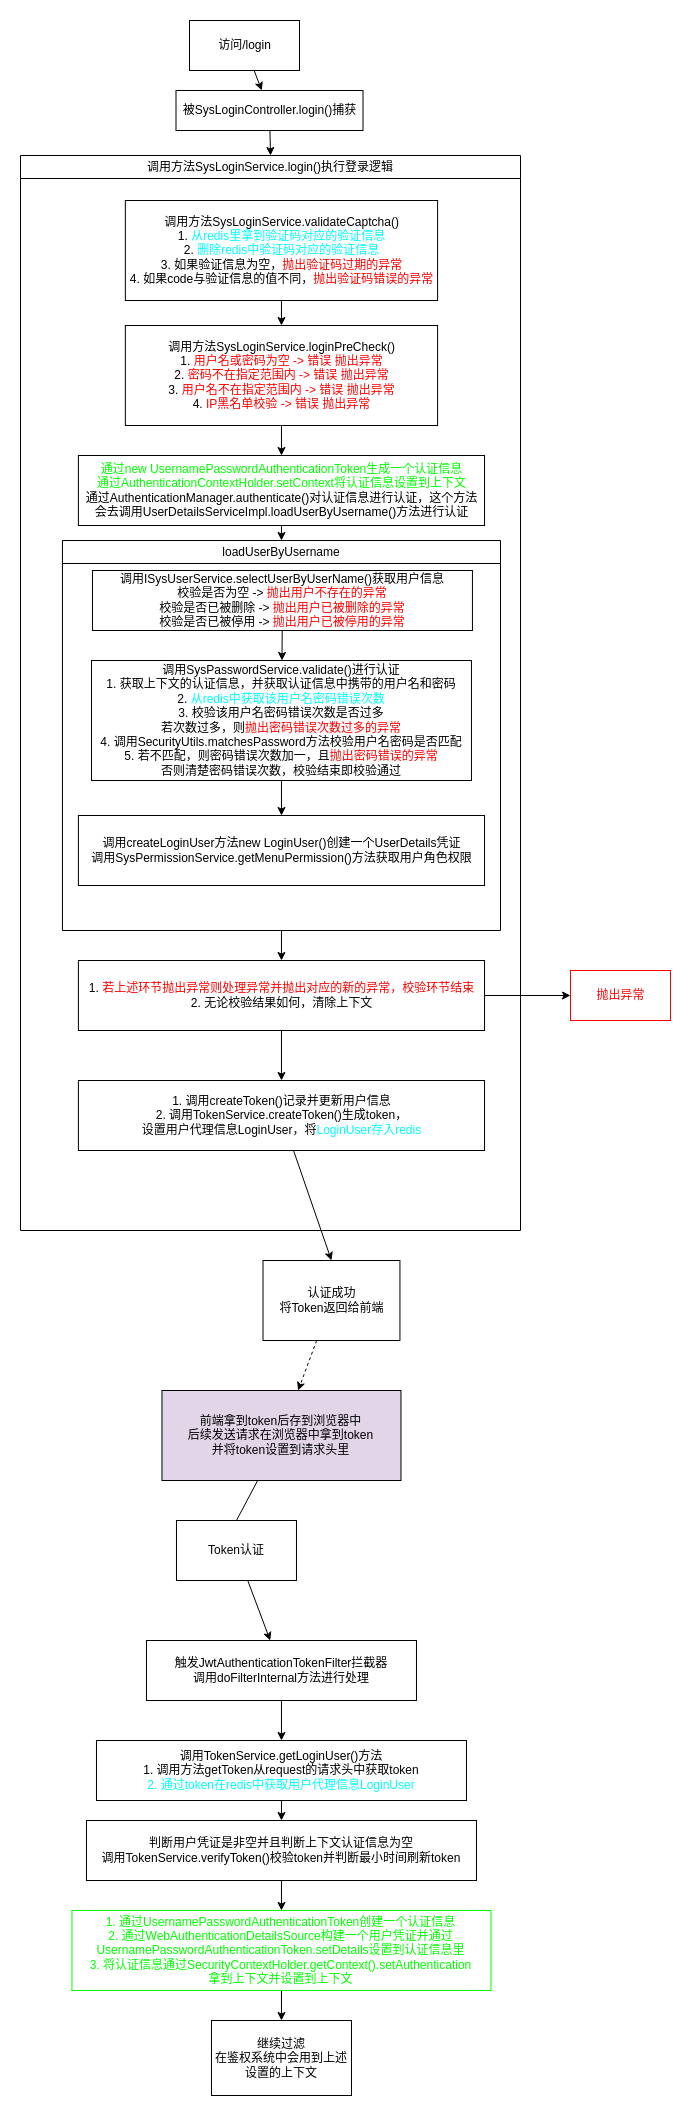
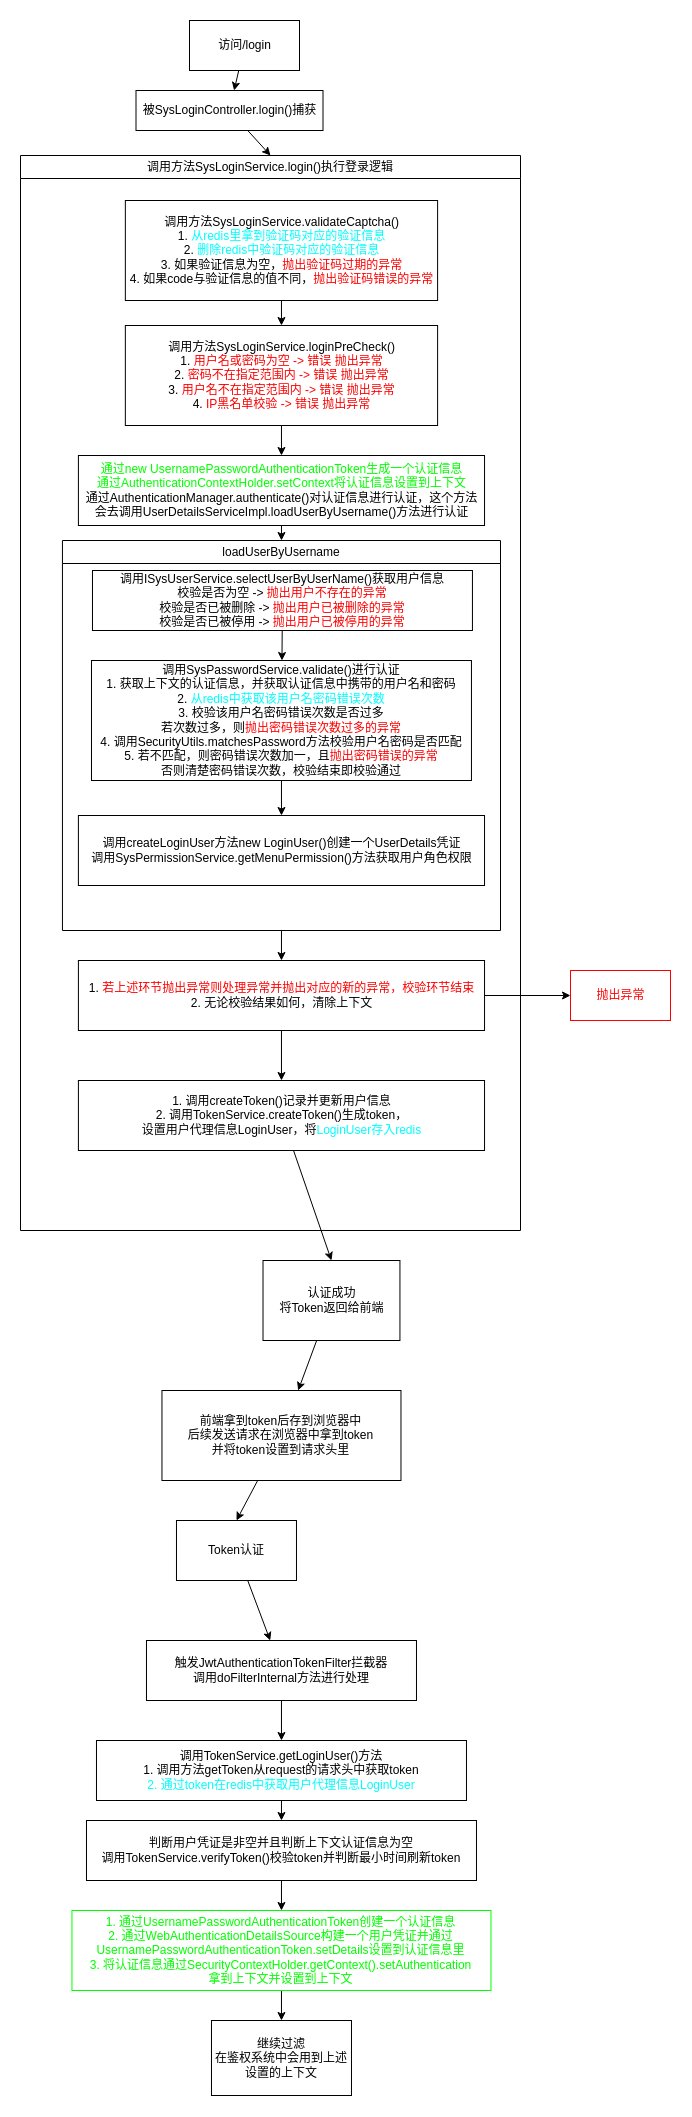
(270, 111) -> (230, 111)
(309, 1363) -> (309, 1363)
(281, 1436) -> (281, 1436)
(239, 1516) -> (240, 1513)
